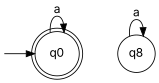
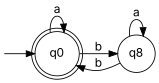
none -> (94, 54)
none -> (103, 70)
